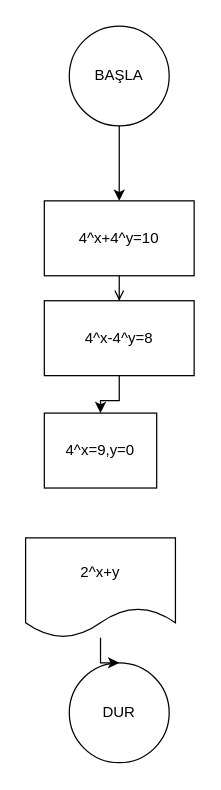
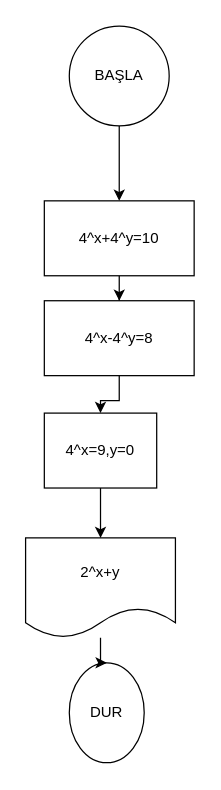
(119, 293) -> (119, 291)
none -> (101, 509)
(119, 713) -> (107, 713)
